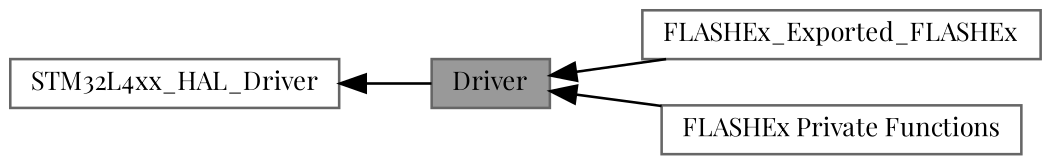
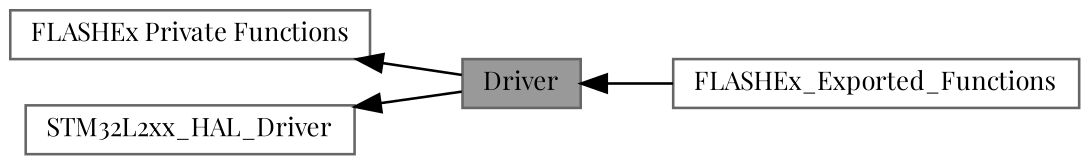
(841, 35) -> (876, 84)
(175, 84) -> (190, 130)
(619, 100) -> (422, 69)
